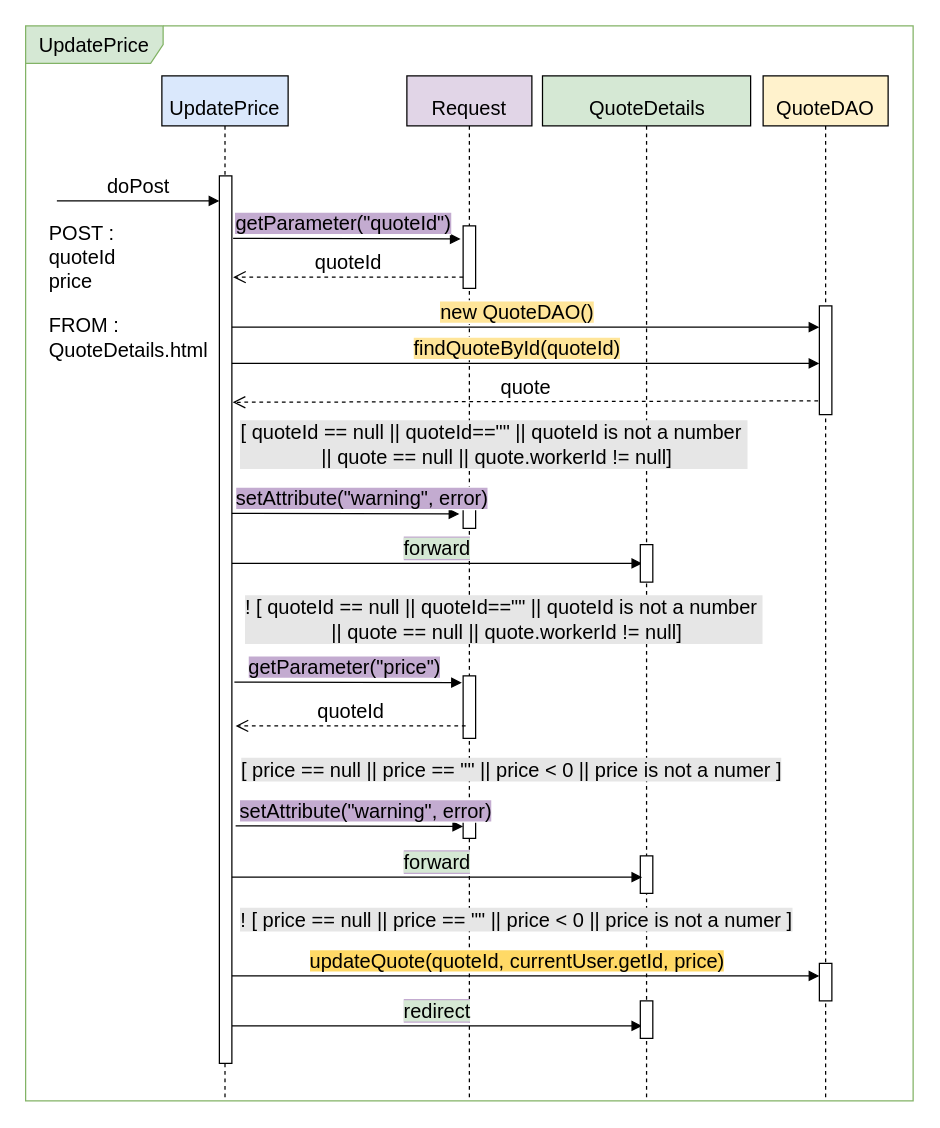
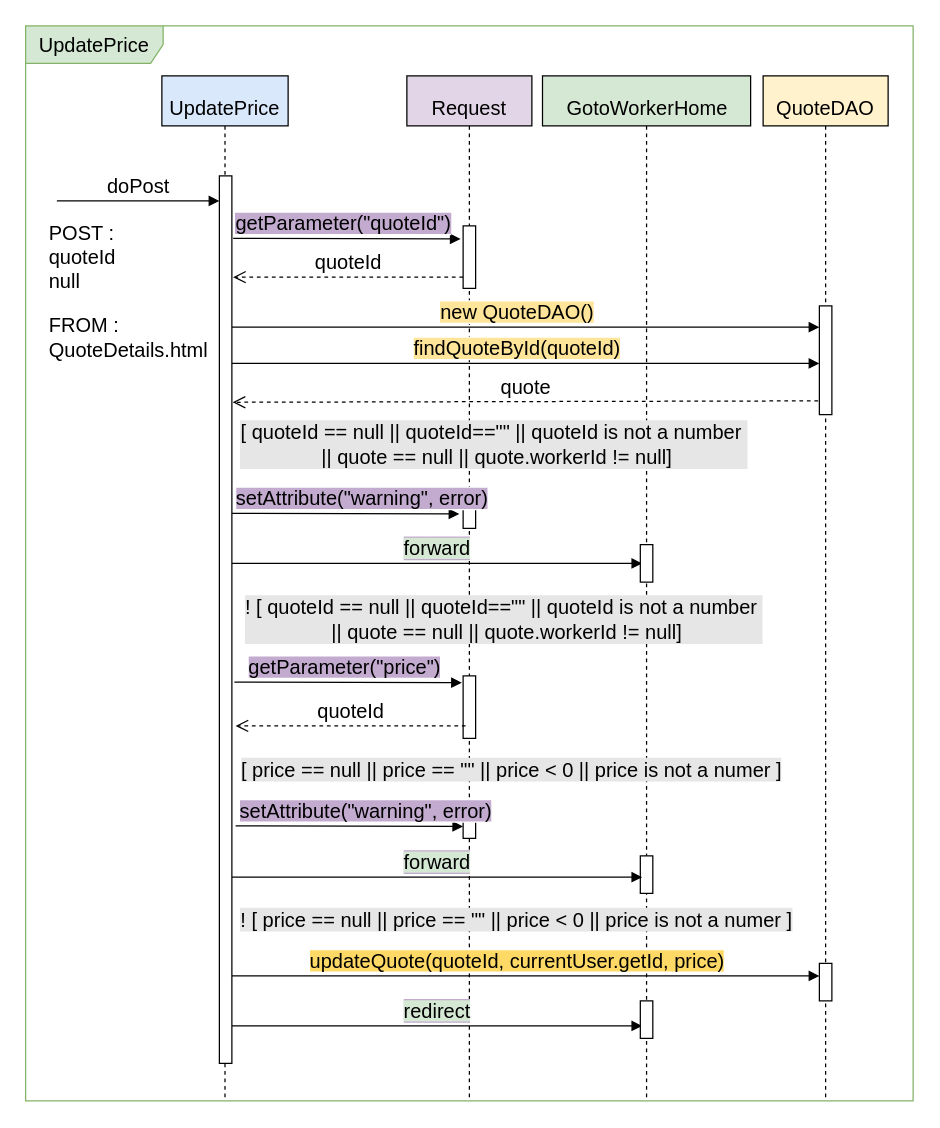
(648, 101) -> (648, 101)
(89, 257) -> (89, 257)
